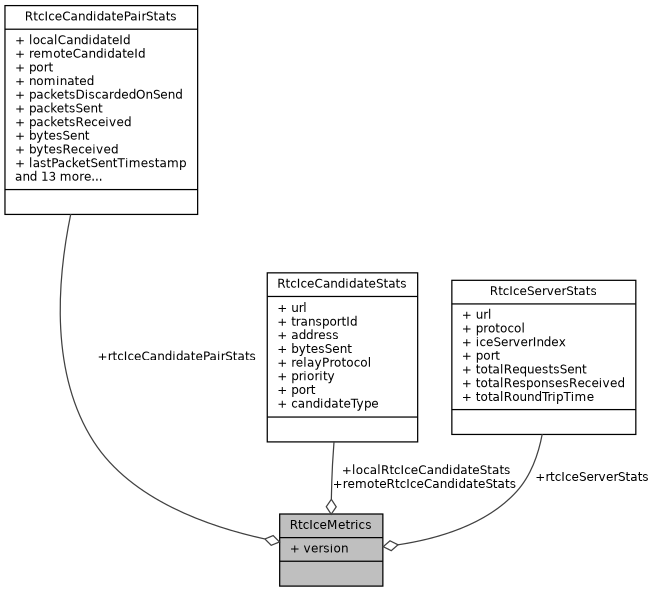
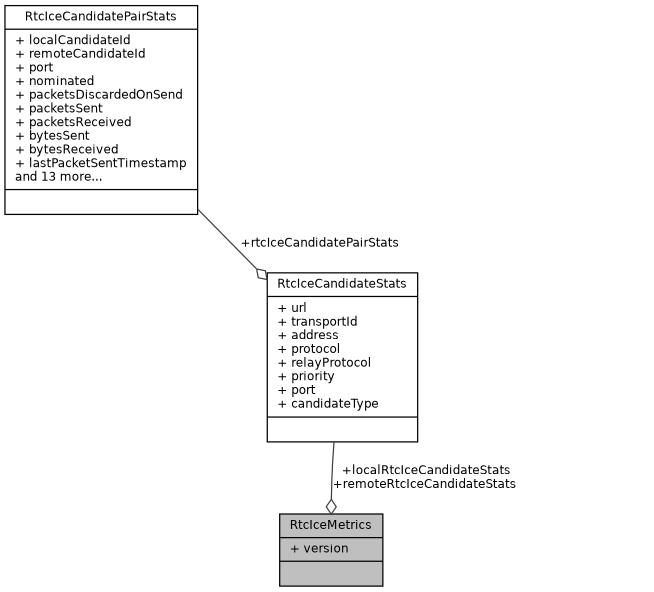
(315, 349) -> (310, 349)
(544, 357) -> none
(86, 427) -> (227, 239)
